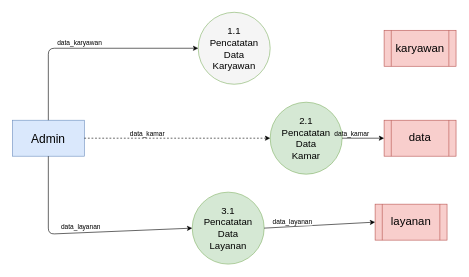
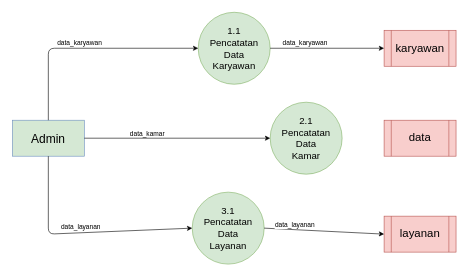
(234, 48) -> (234, 48)
none -> (309, 48)
(48, 138) -> (48, 138)
(174, 138) -> (174, 138)
(348, 138) -> none
(411, 222) -> (420, 234)
